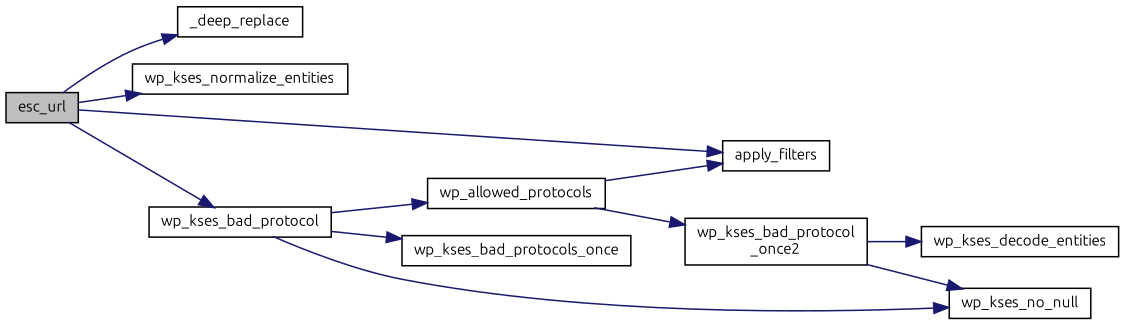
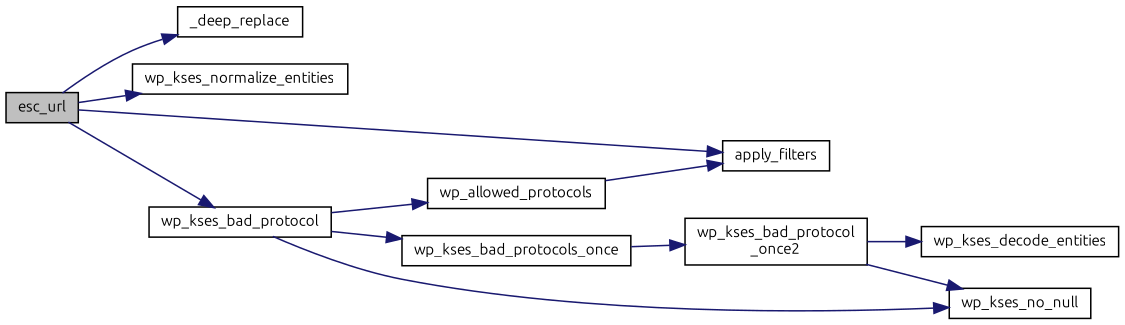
(632, 215) -> (650, 246)
